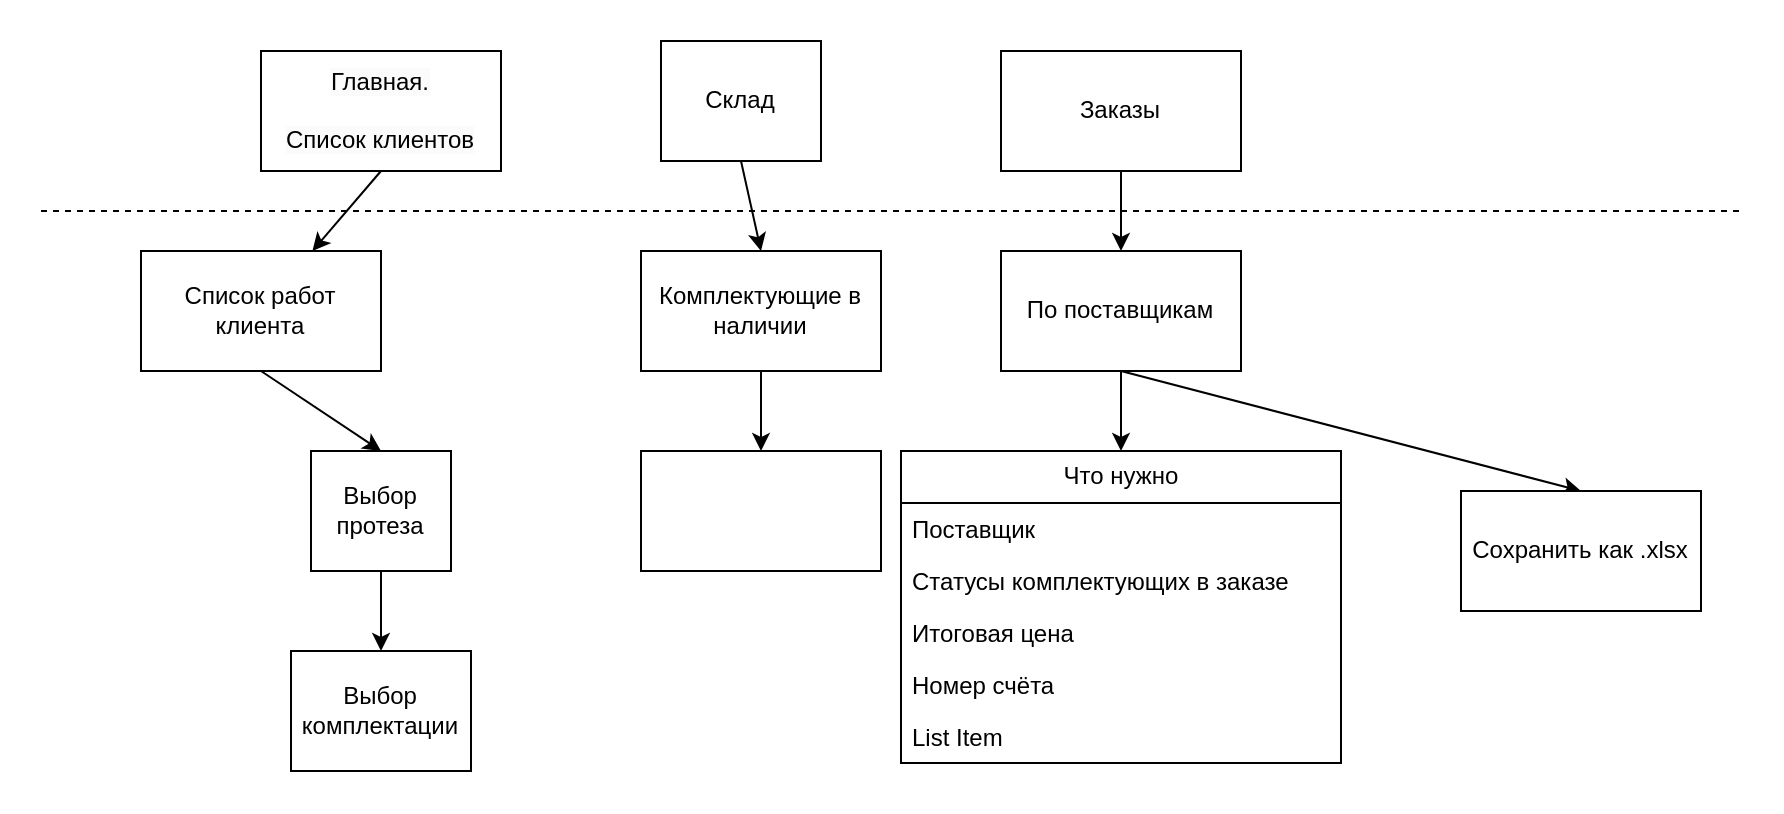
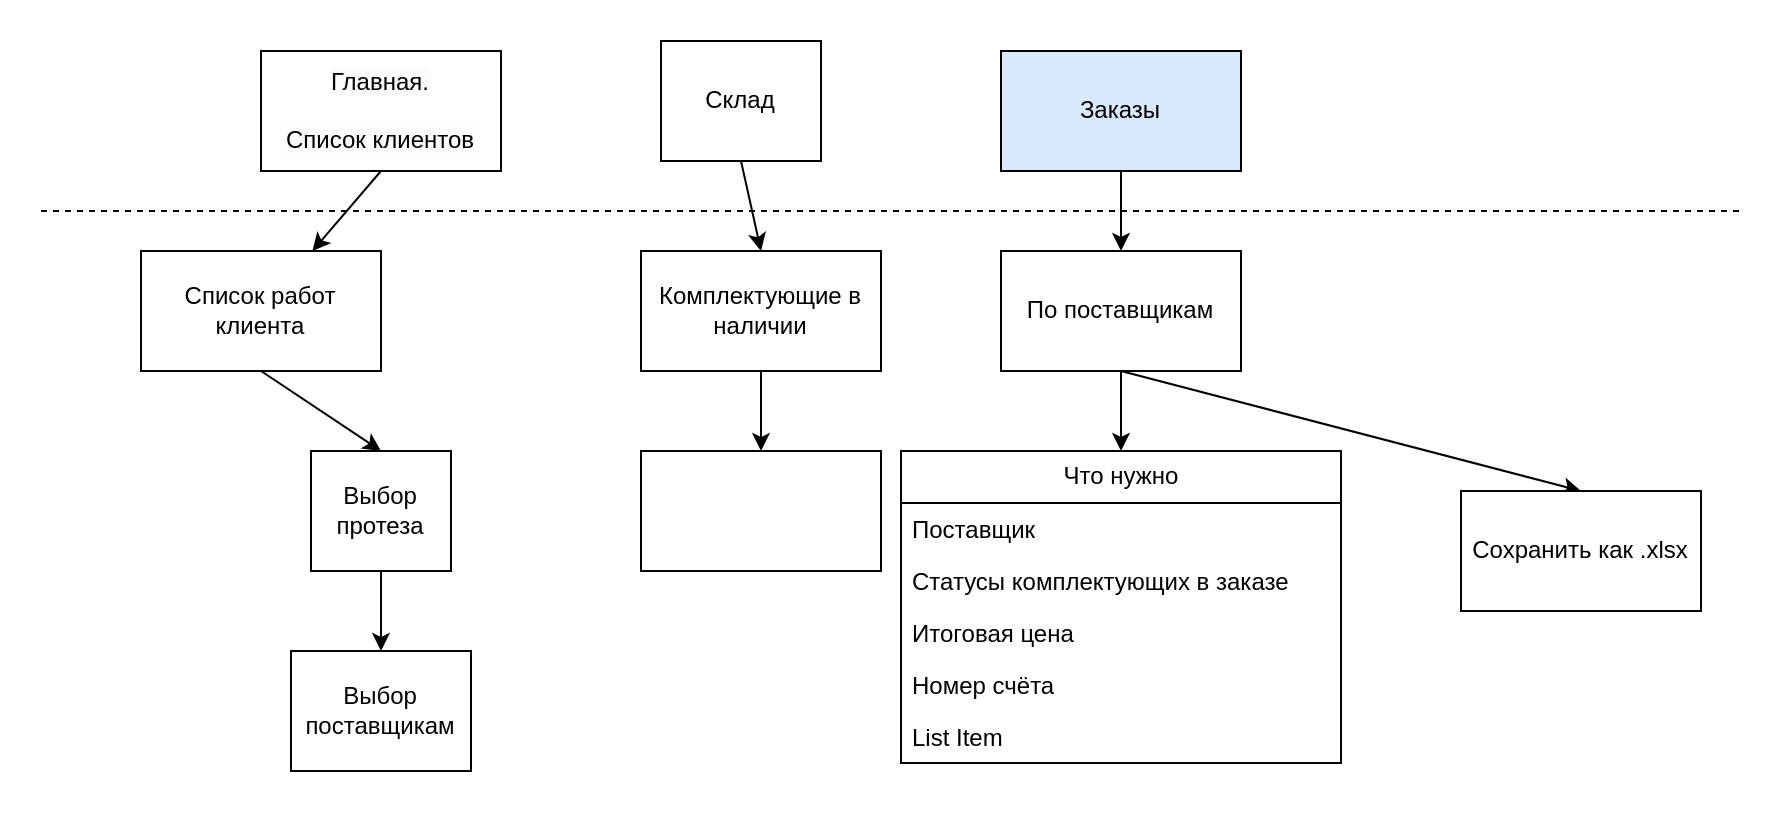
(1121, 111) -> (1121, 111)
(381, 711) -> (381, 711)
